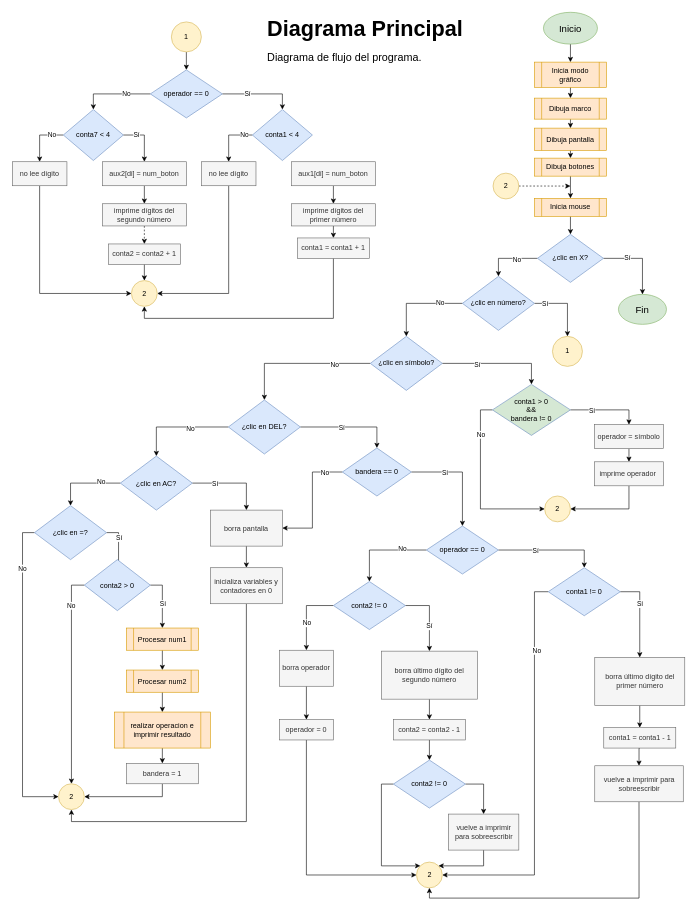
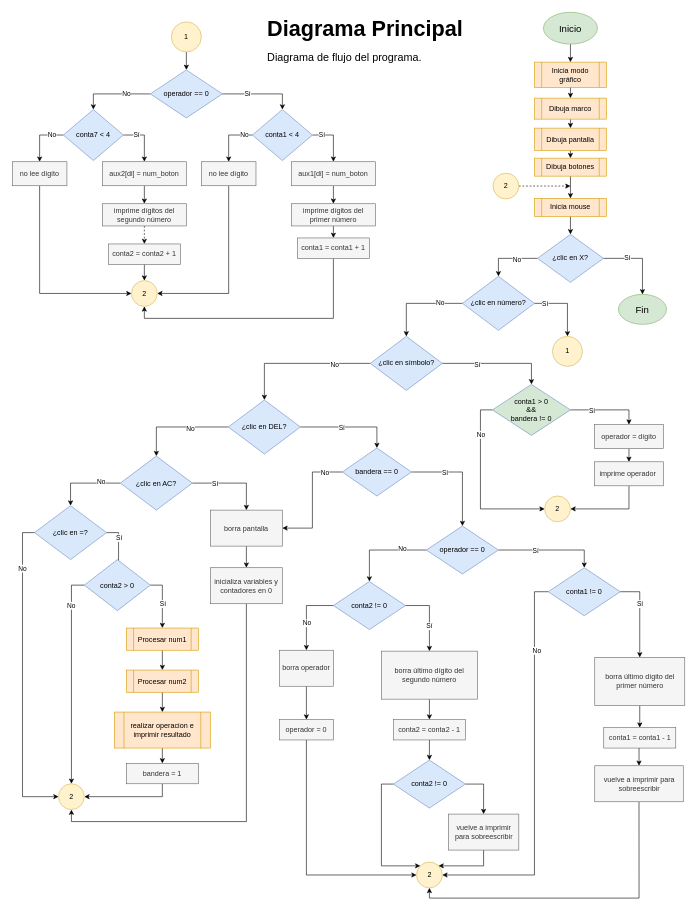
none -> (333, 138)
(629, 437) -> (629, 437)
